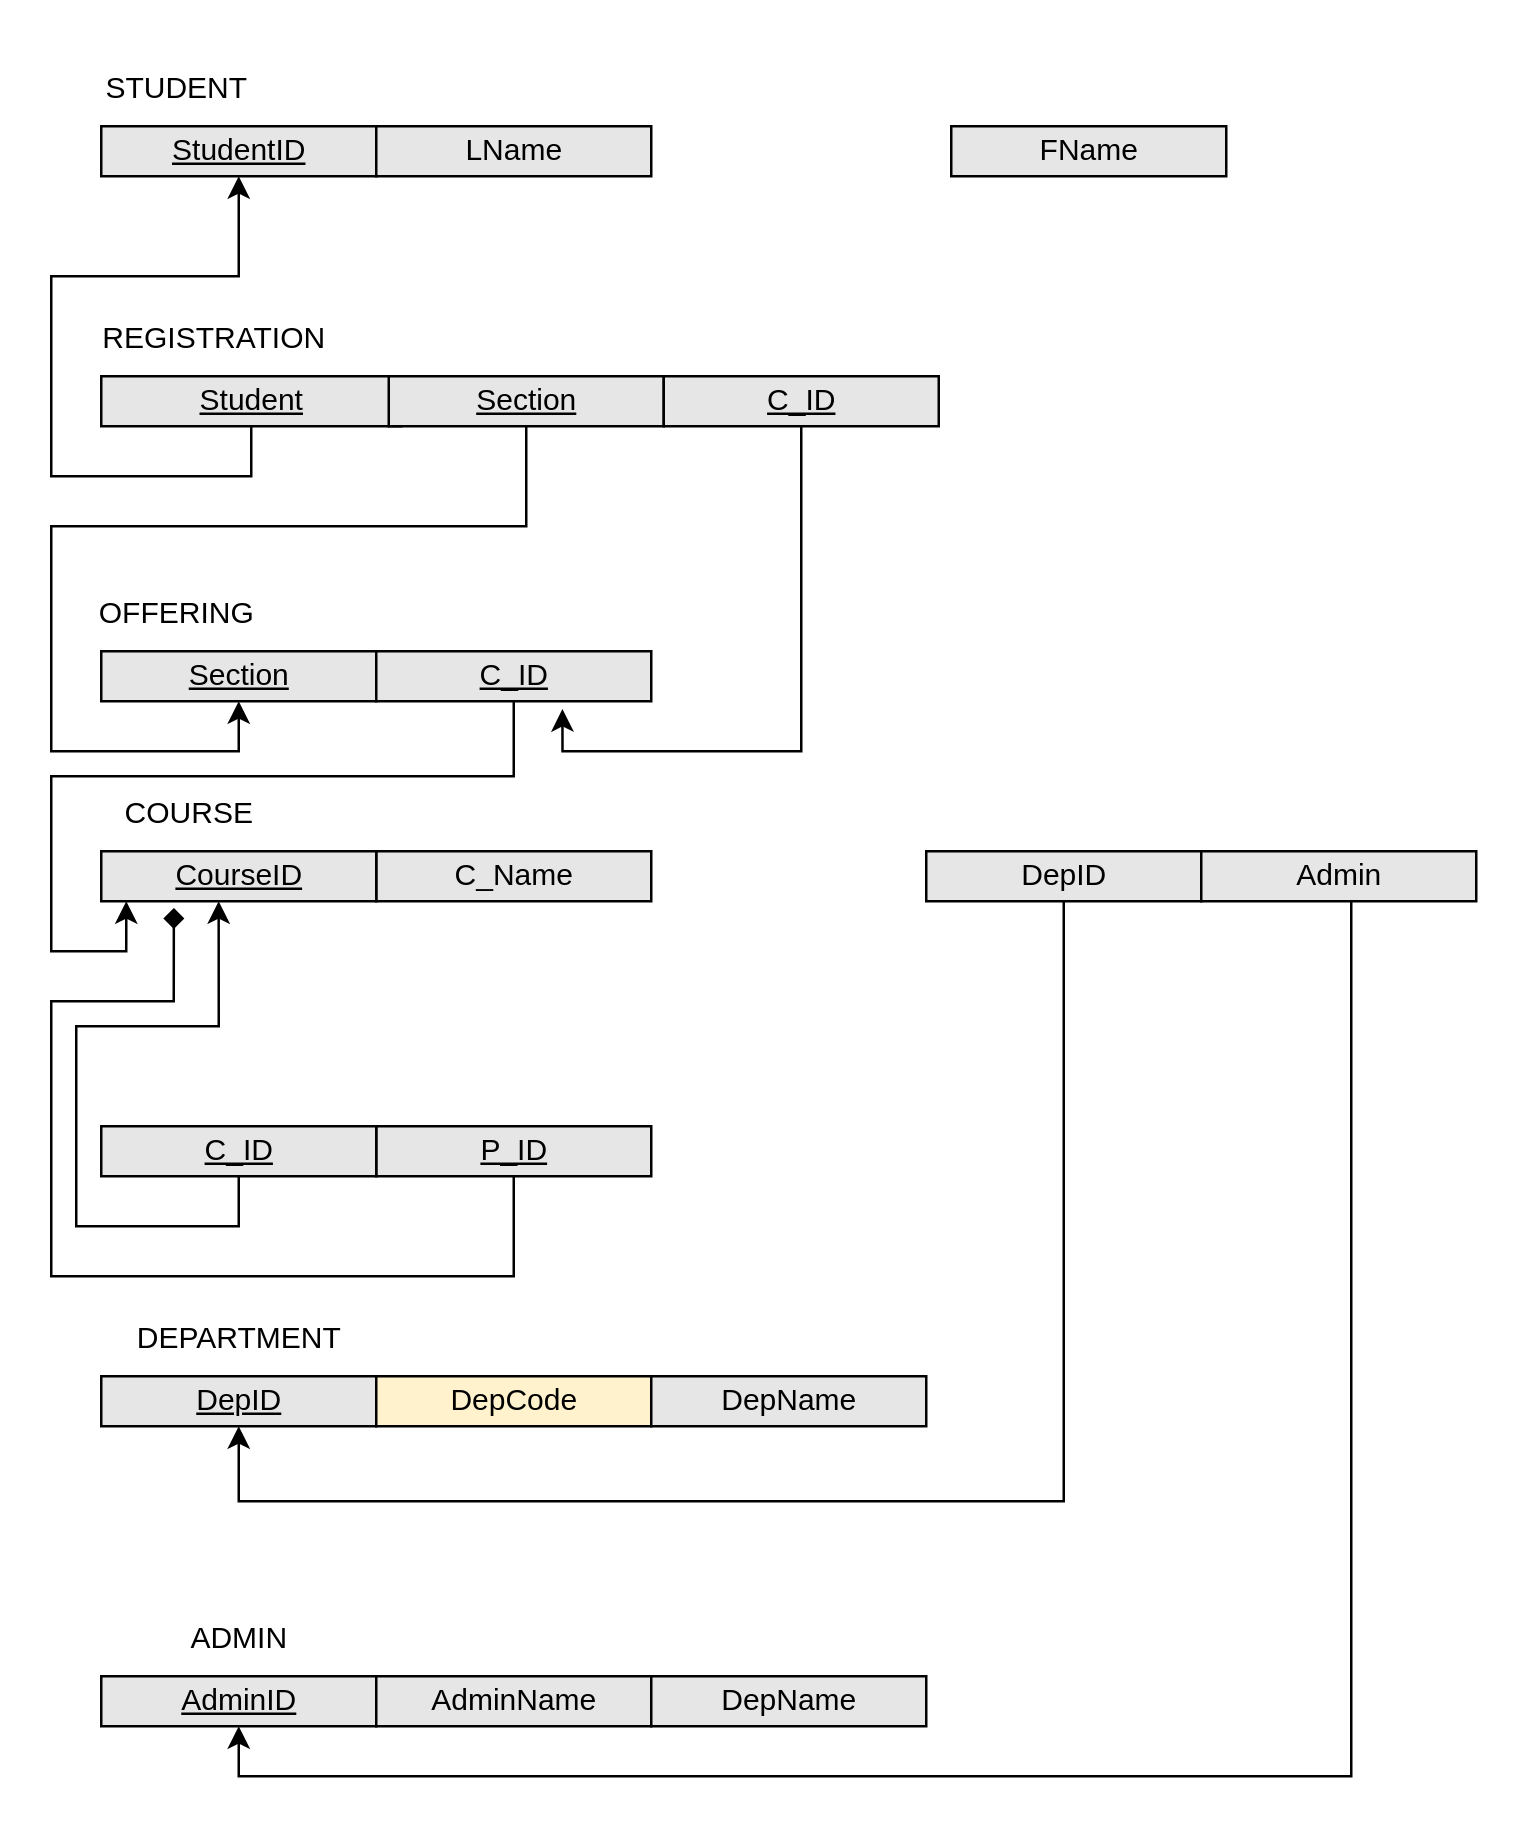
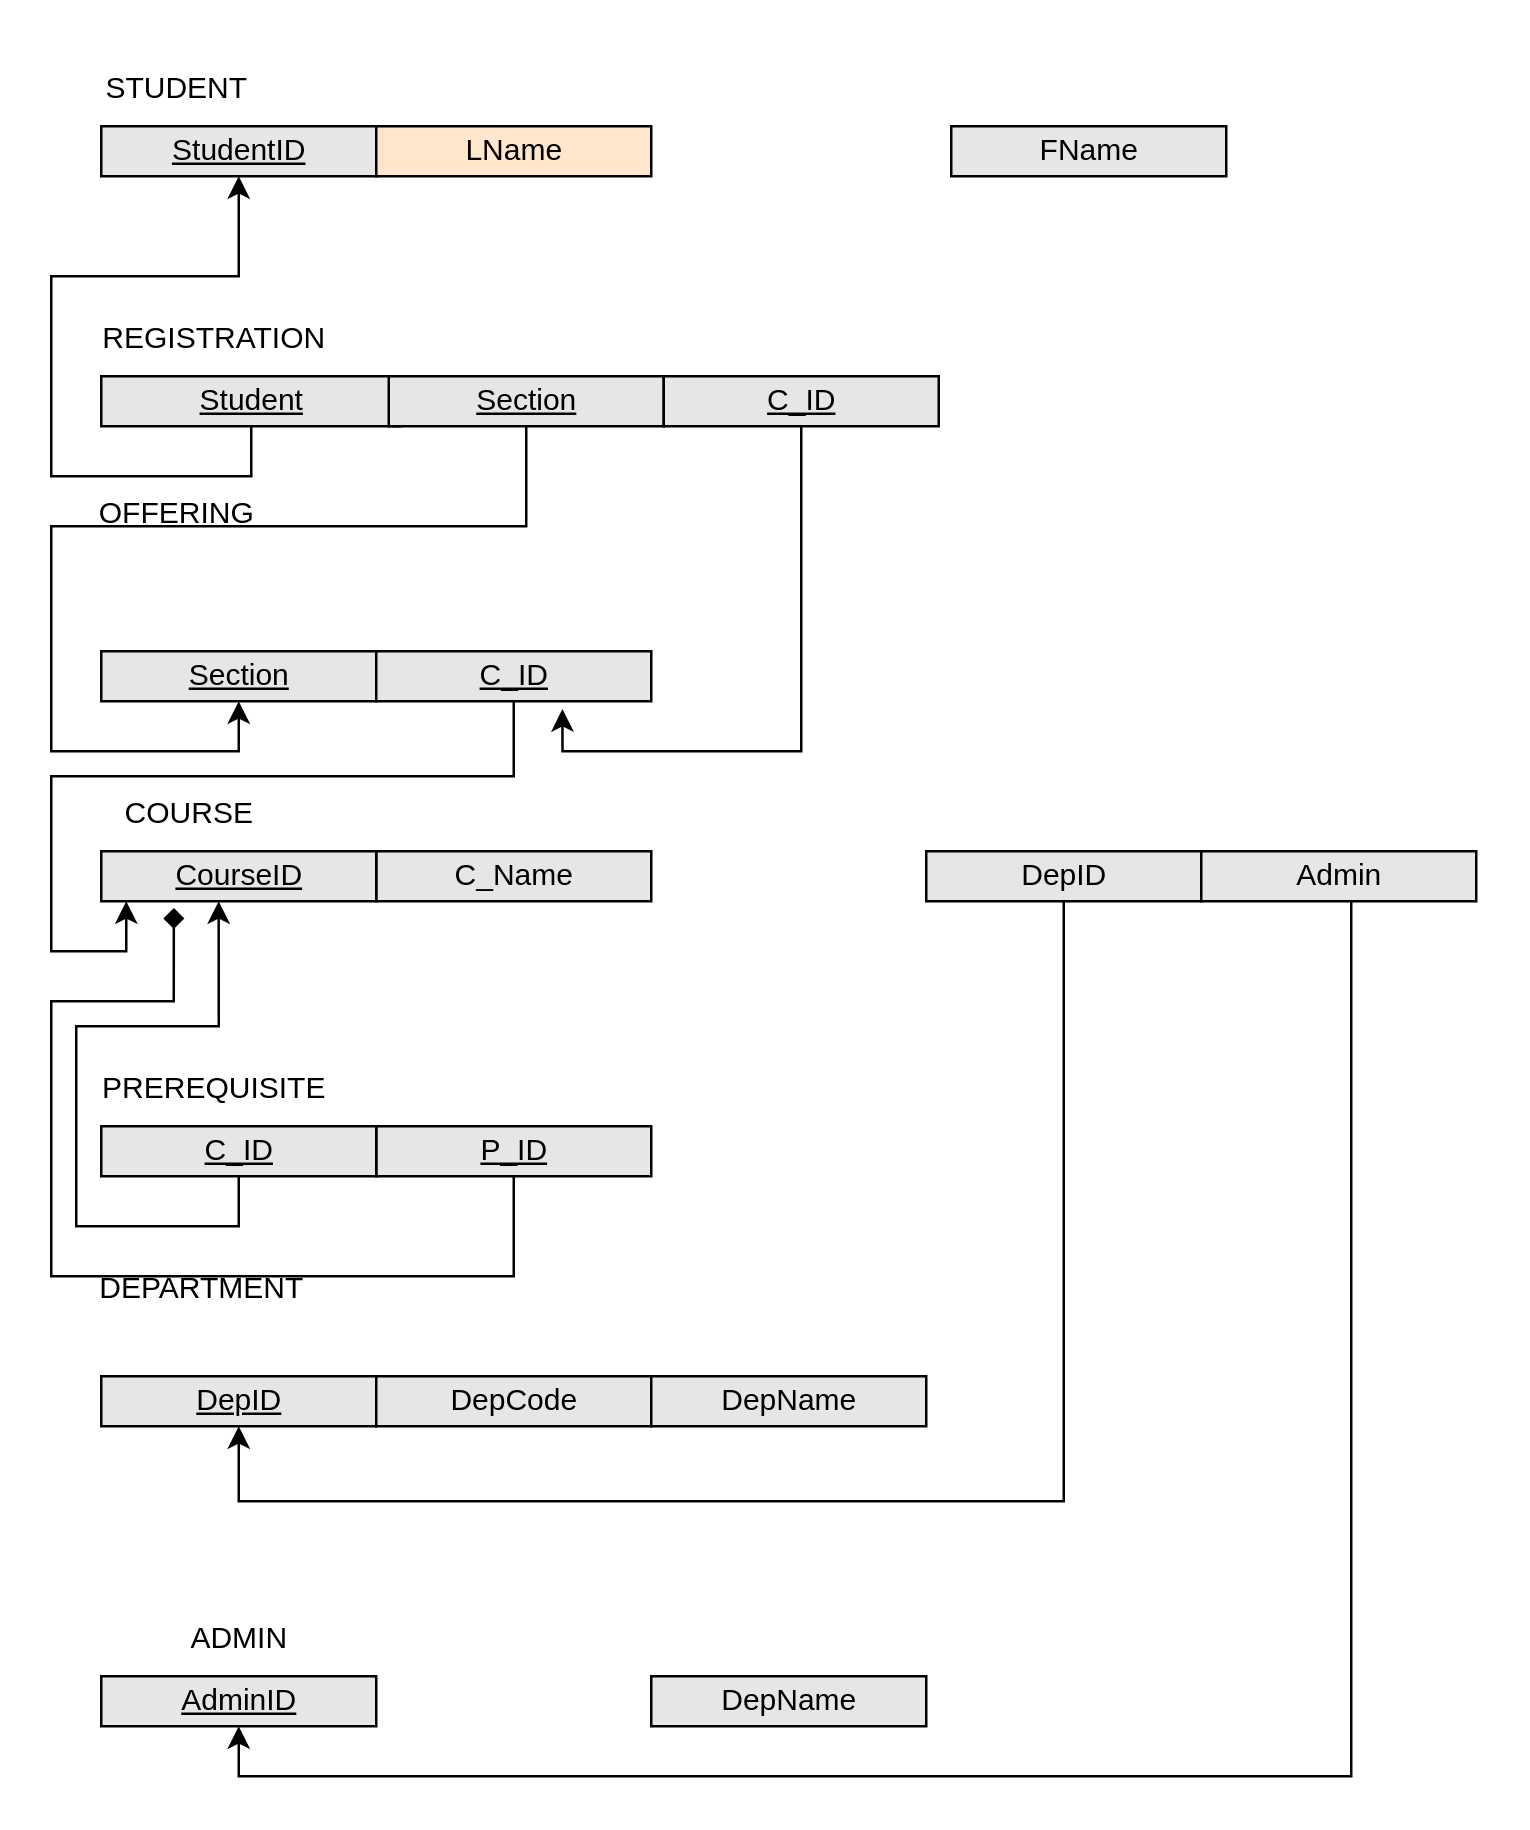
(514, 151) -> (514, 151)
(176, 614) -> (176, 514)
none -> (214, 1089)
(239, 1339) -> (201, 1289)
(514, 1401) -> (514, 1401)
(514, 1701) -> none
